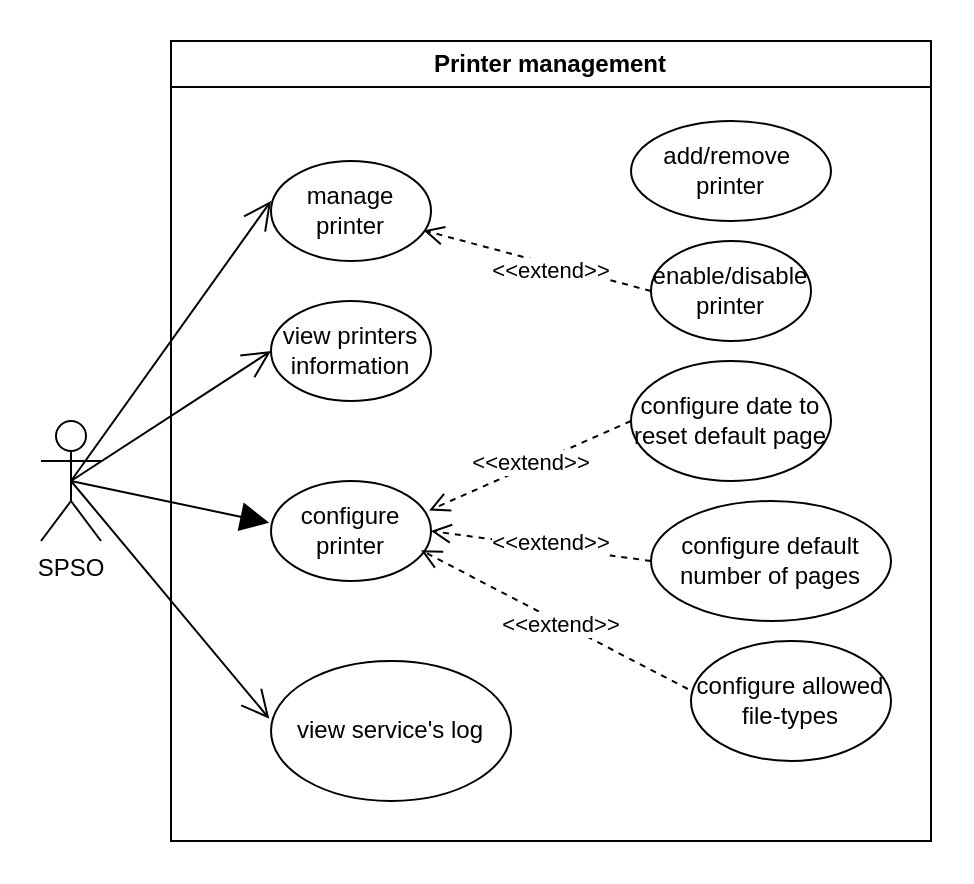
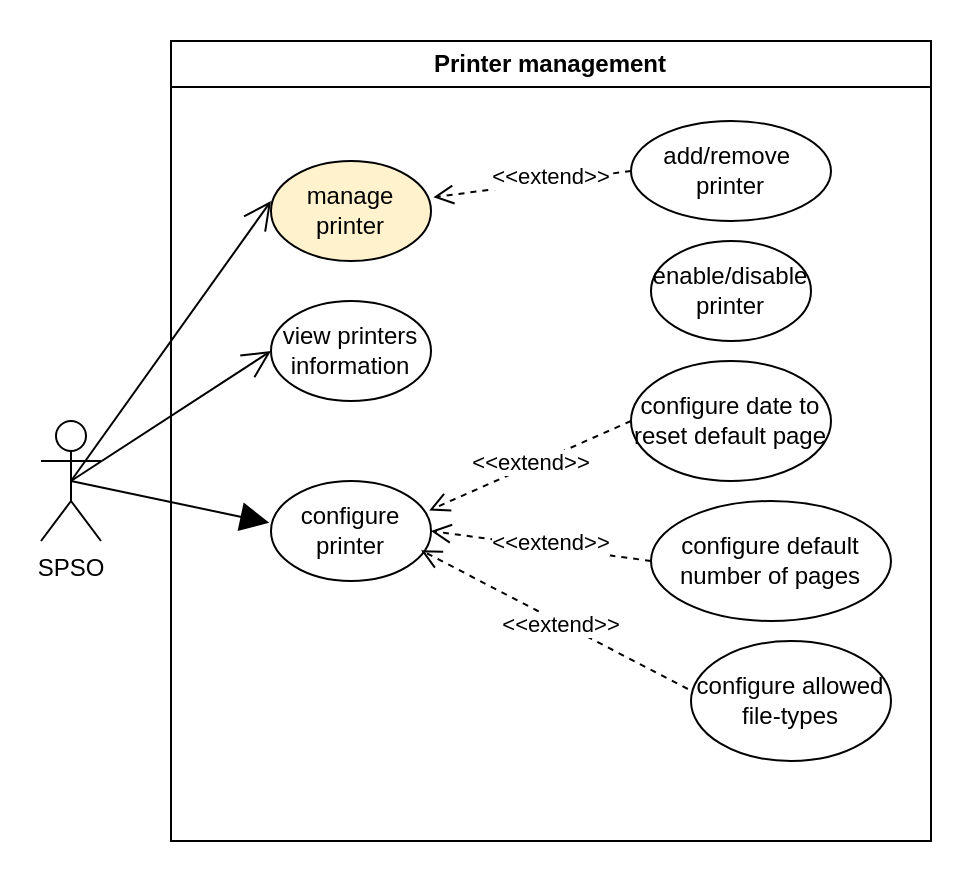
none -> (578, 178)
(351, 211) -> (351, 211)
(476, 244) -> none
(122, 542) -> none
(391, 731) -> none
